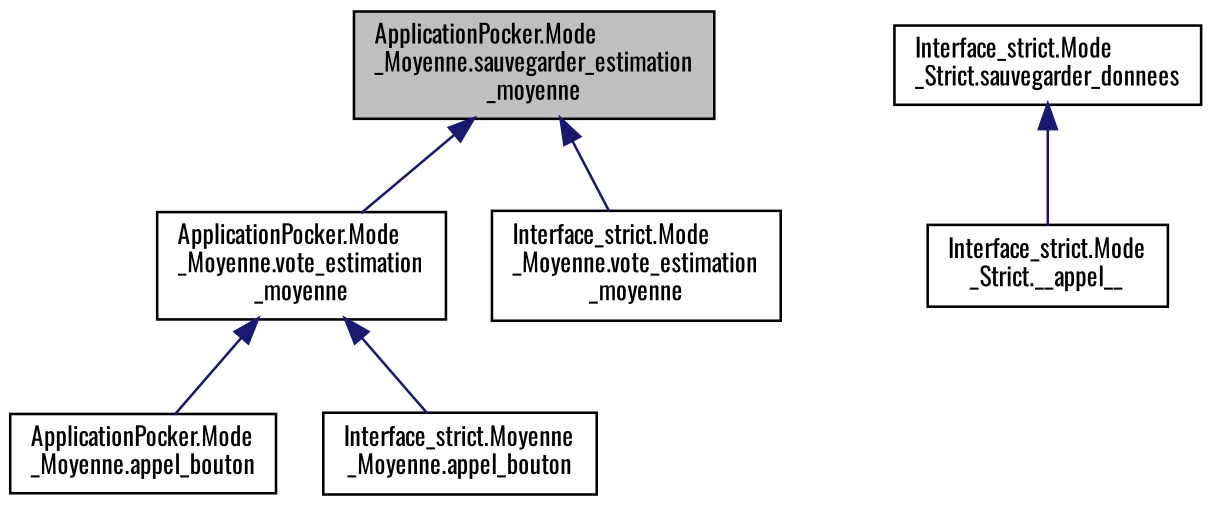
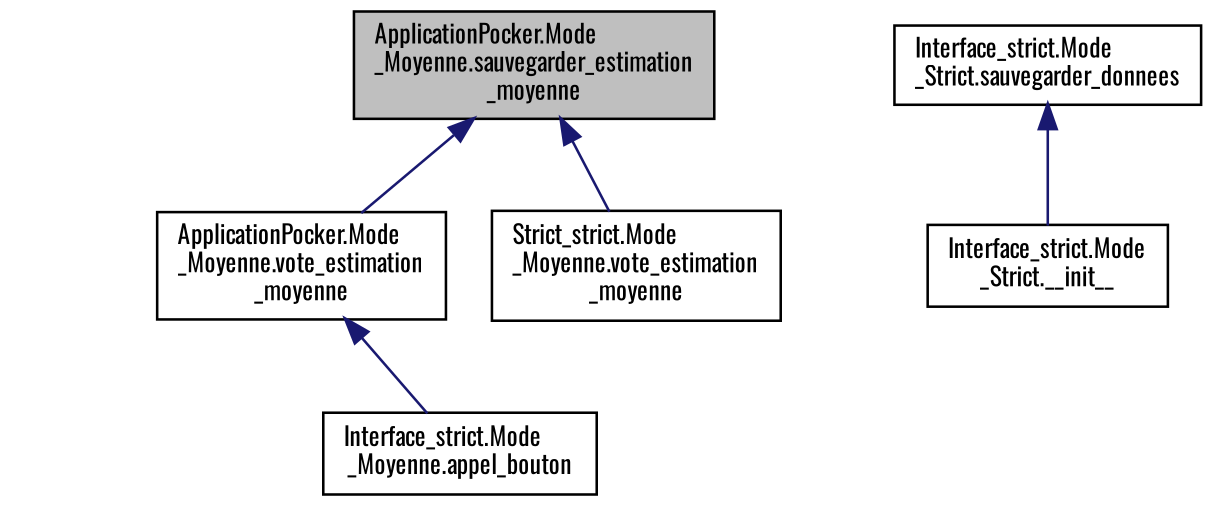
(636, 266) -> (636, 266)
(1048, 266) -> (1048, 266)
(143, 454) -> none
(460, 454) -> (460, 454)
